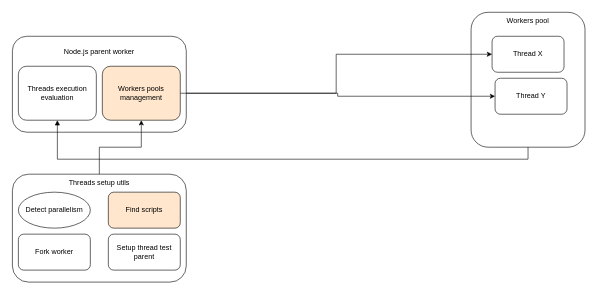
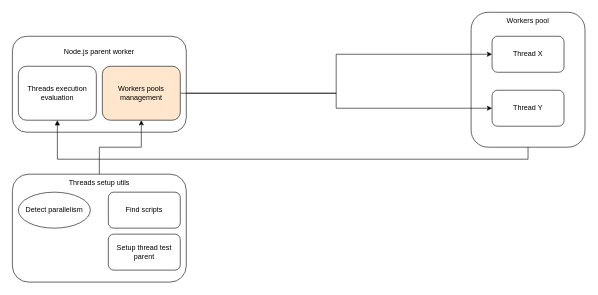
(531, 96) -> (528, 108)
(144, 210) -> (144, 210)
(54, 252) -> none
